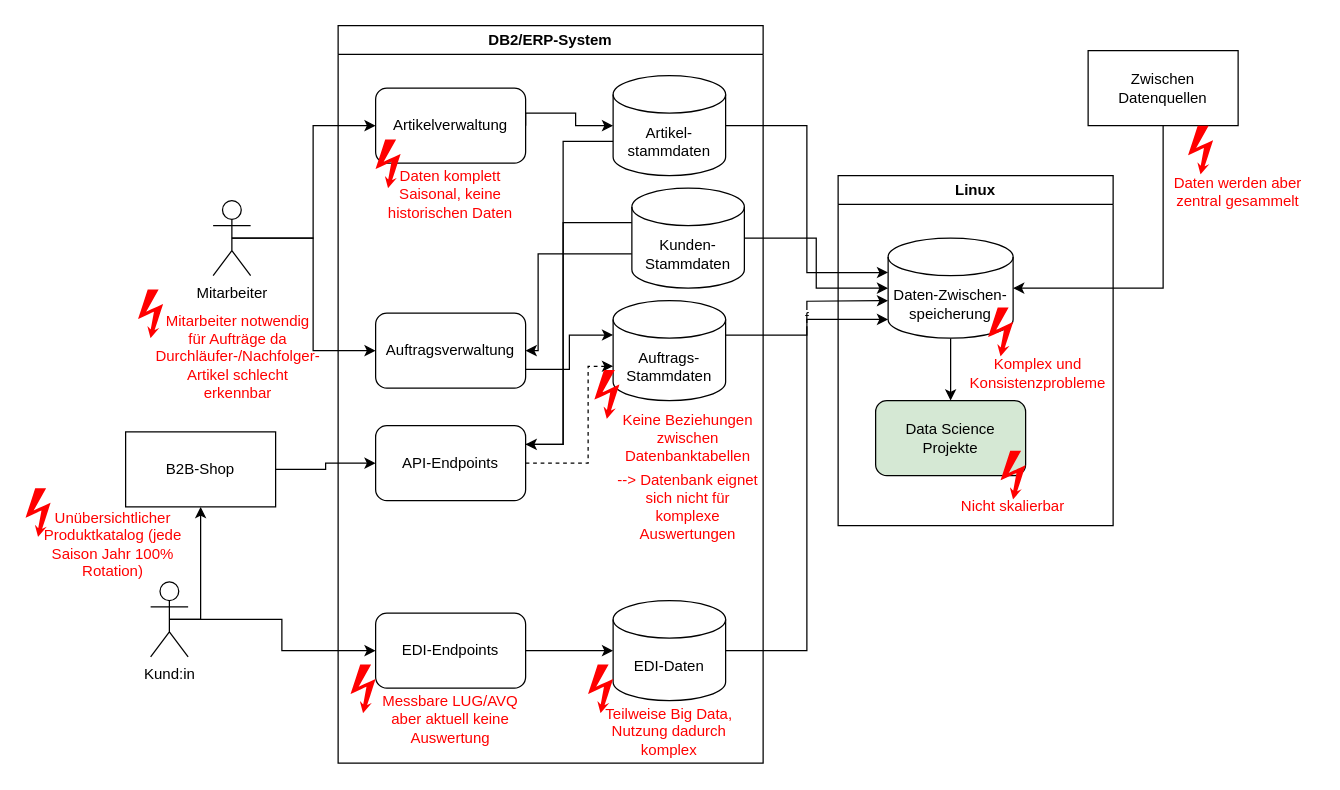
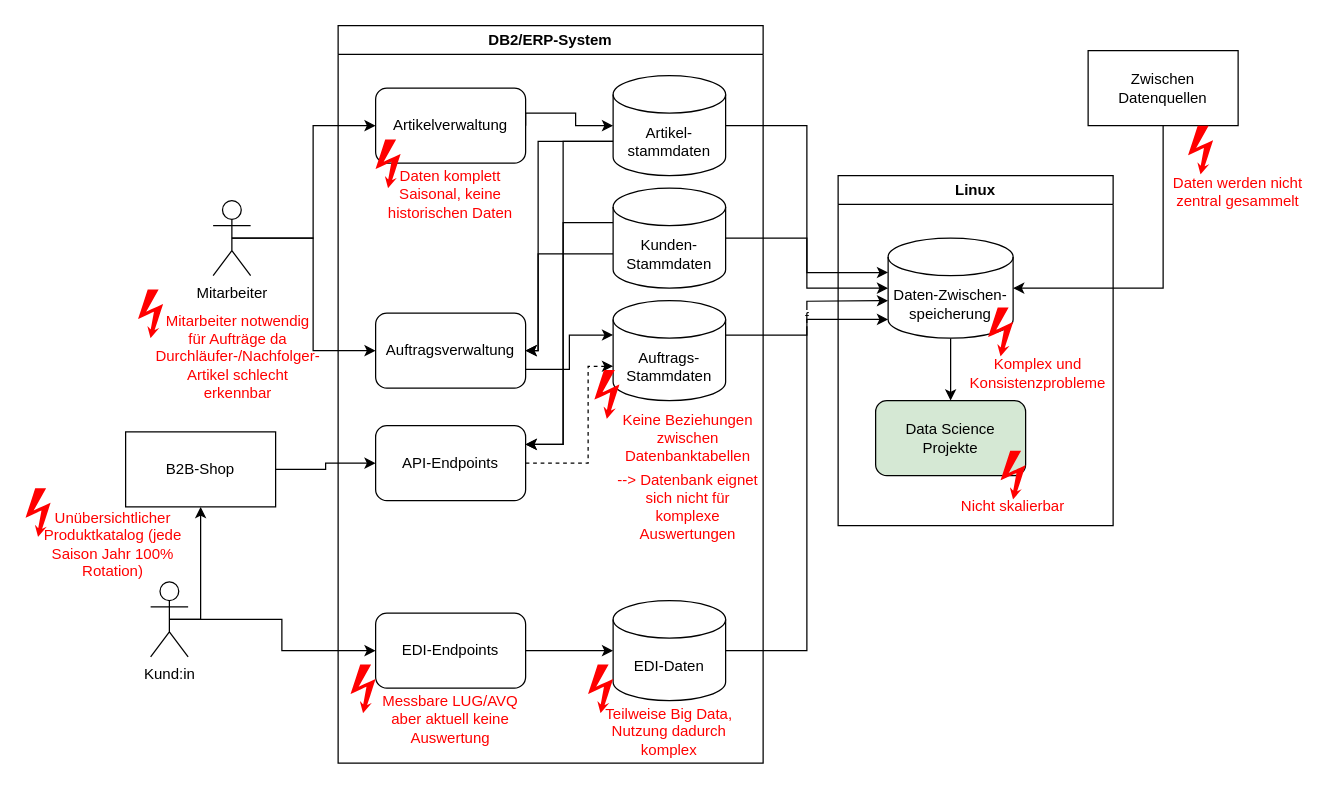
(563, 143) -> (563, 143)
none -> (538, 184)
(1238, 192) -> (1238, 192)
(688, 238) -> (669, 238)
